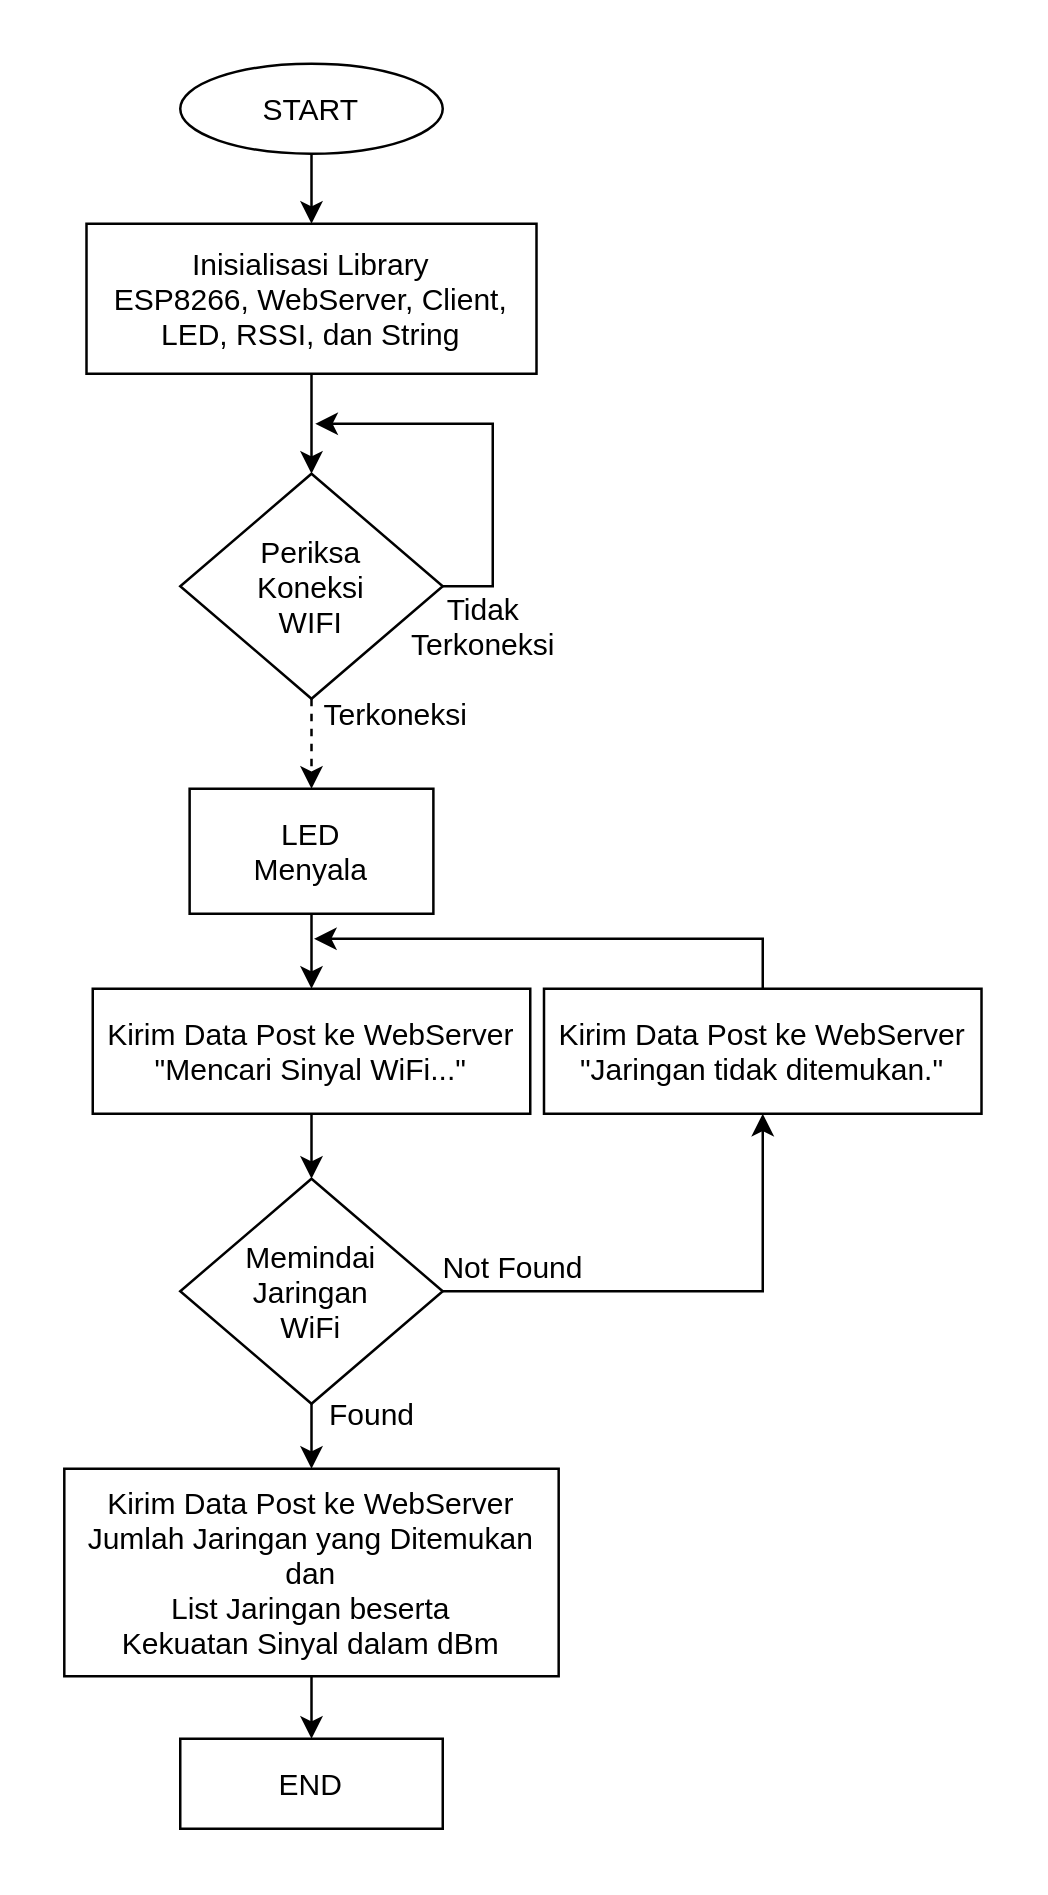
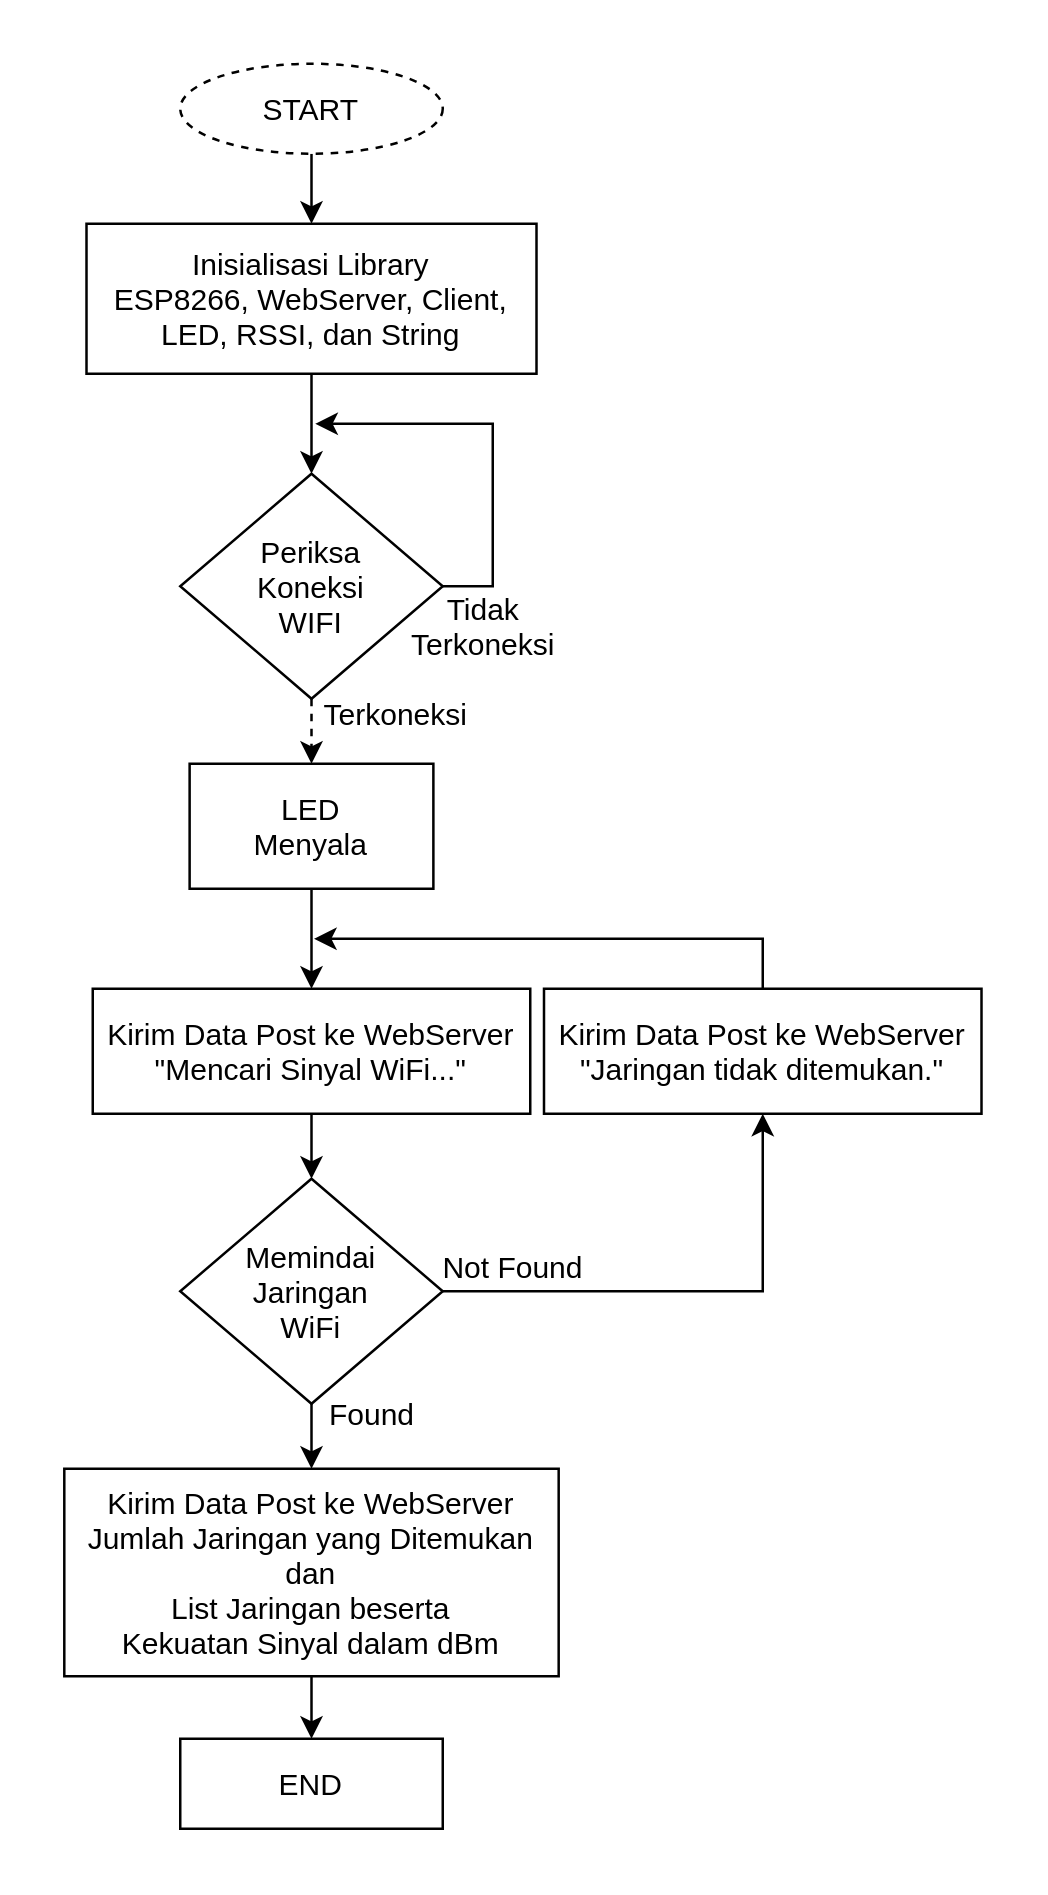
(311, 109) -> (311, 109)
(311, 851) -> (311, 826)
